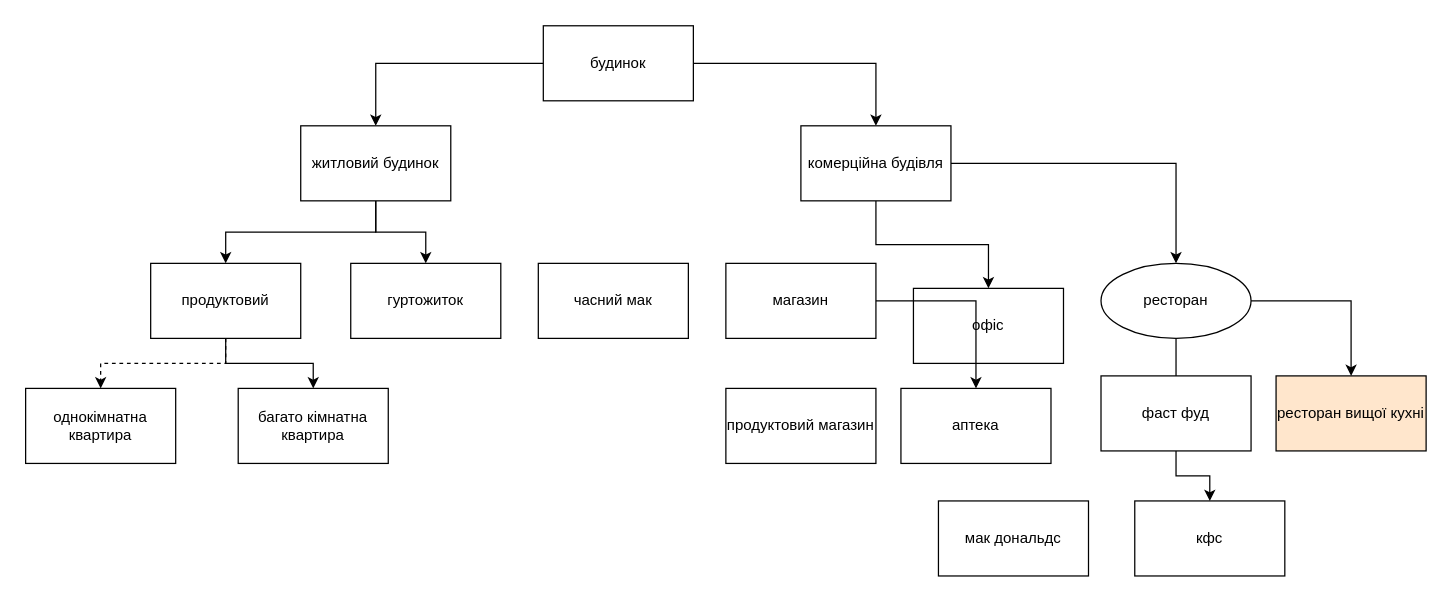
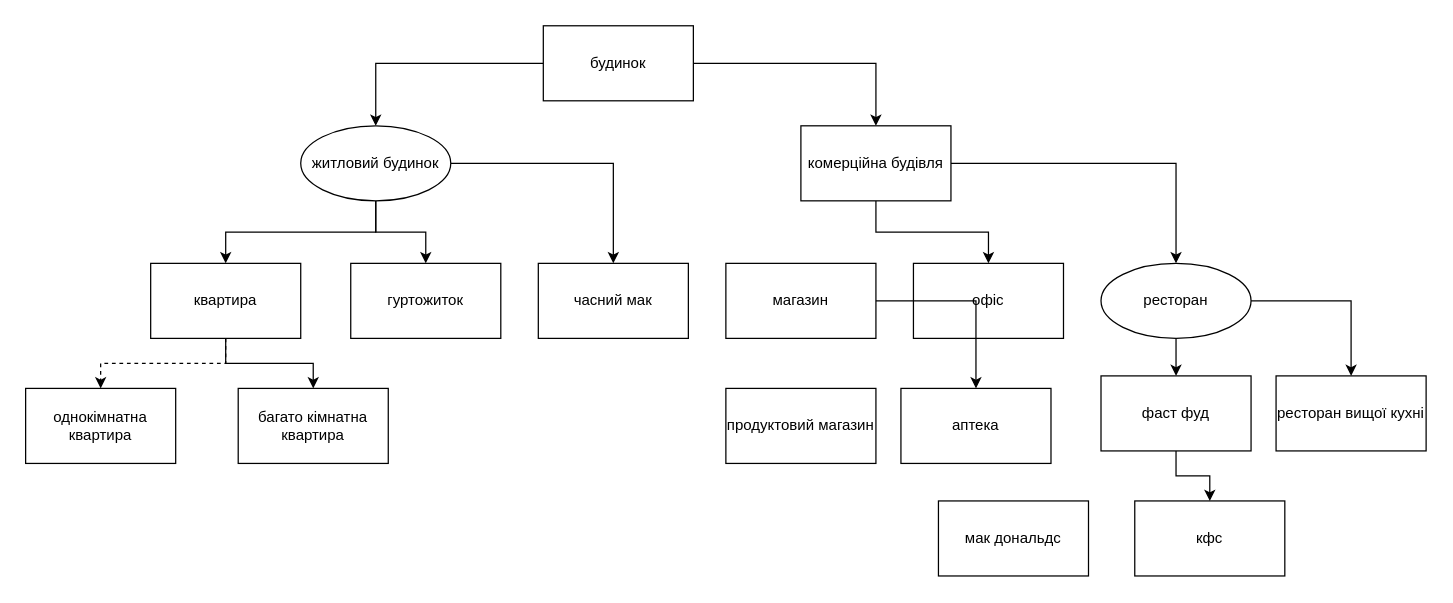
(376, 163) -> (376, 163)
none -> (578, 163)
(226, 301) -> (226, 301)
(988, 326) -> (988, 301)
(1176, 369) -> (1176, 366)
(1351, 413) -> (1351, 413)
